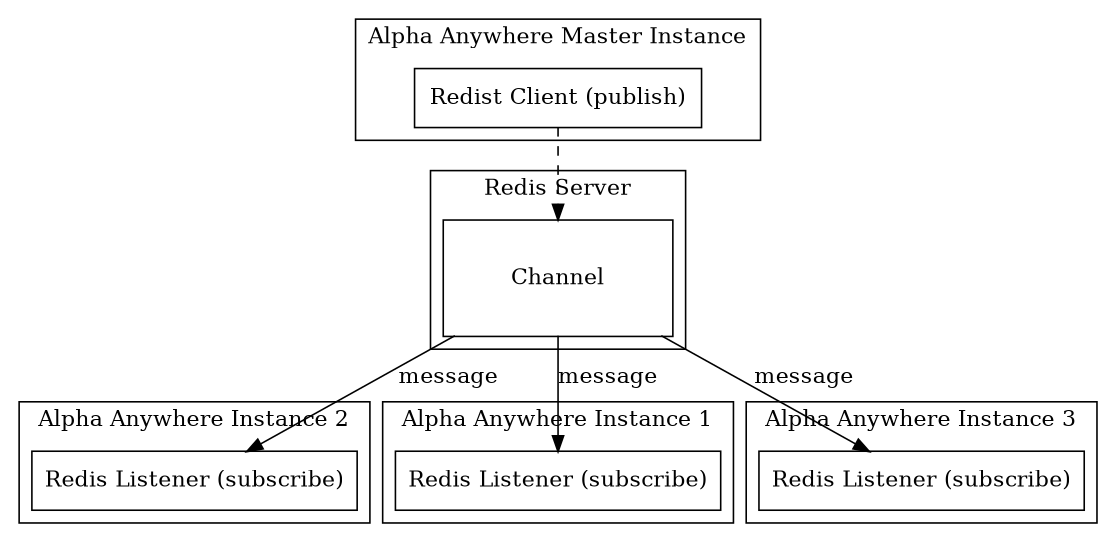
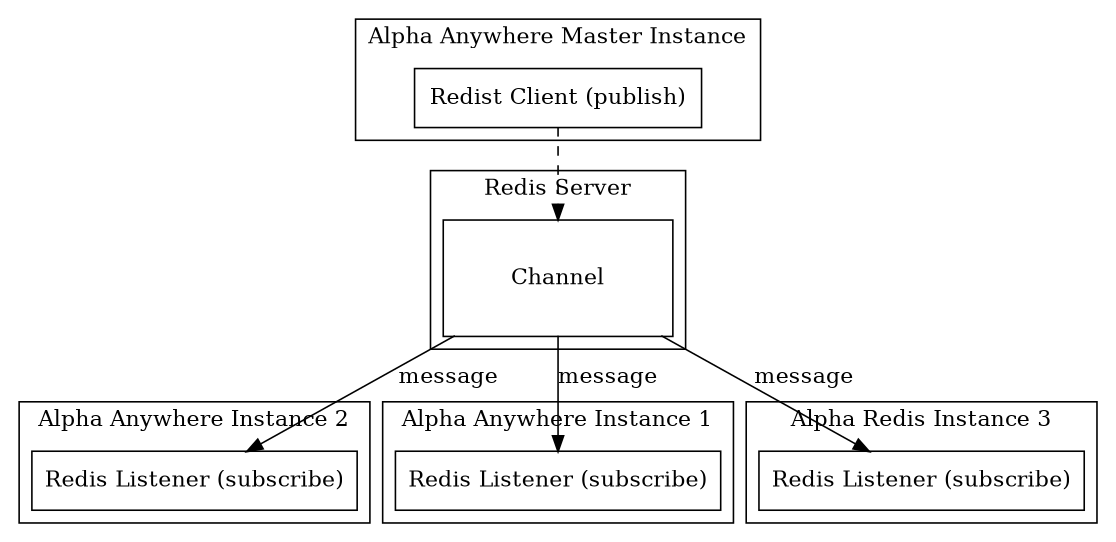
(922, 420) -> (922, 420)
